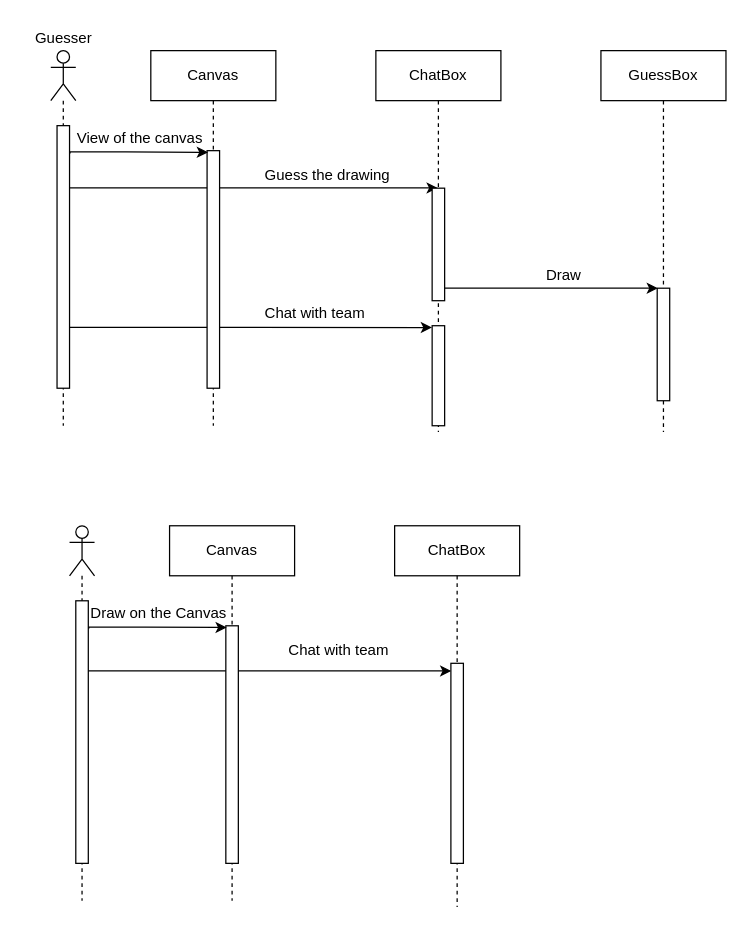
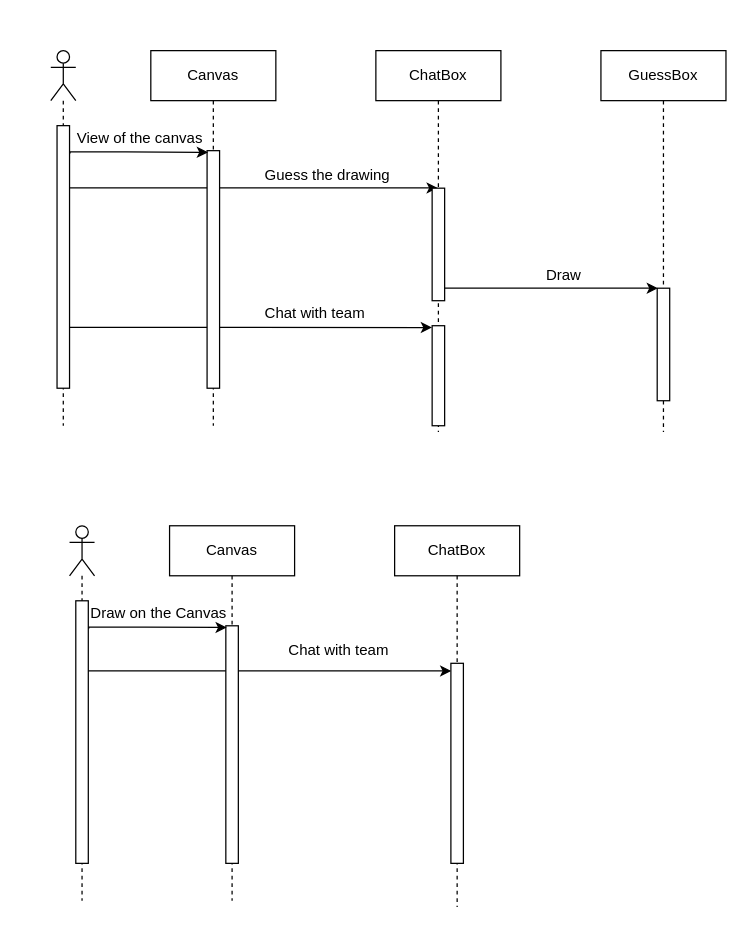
(63, 38) -> none
